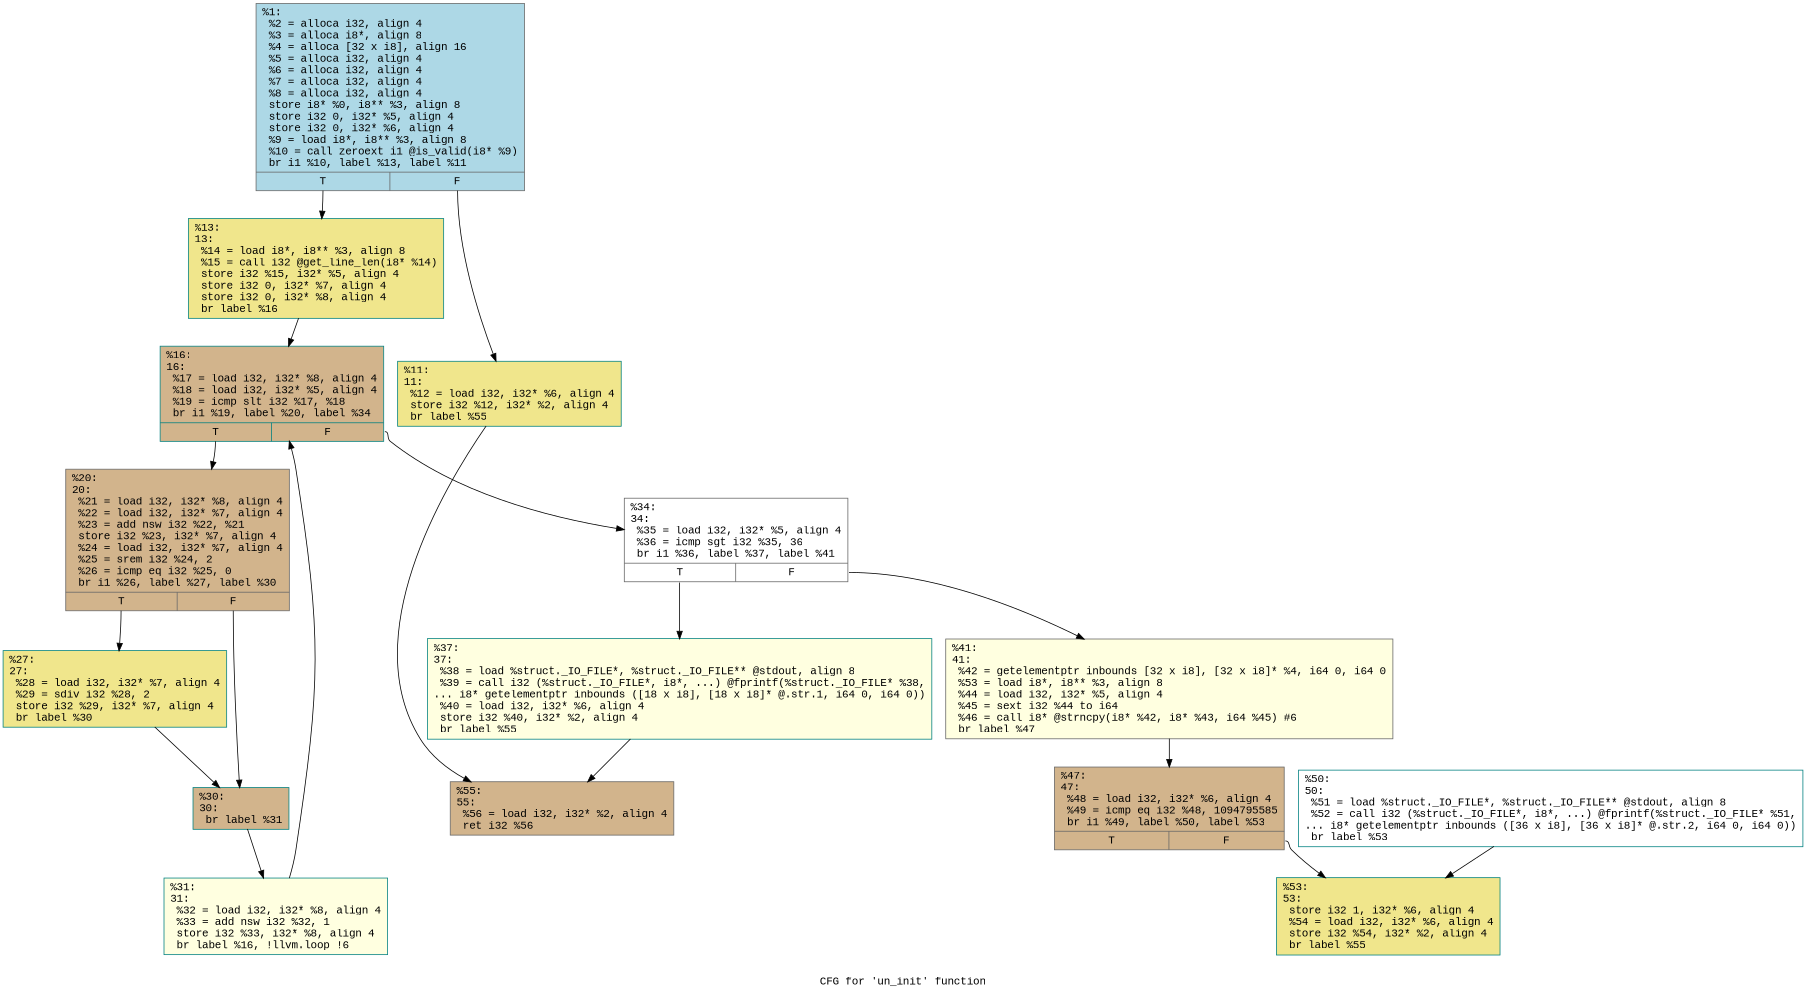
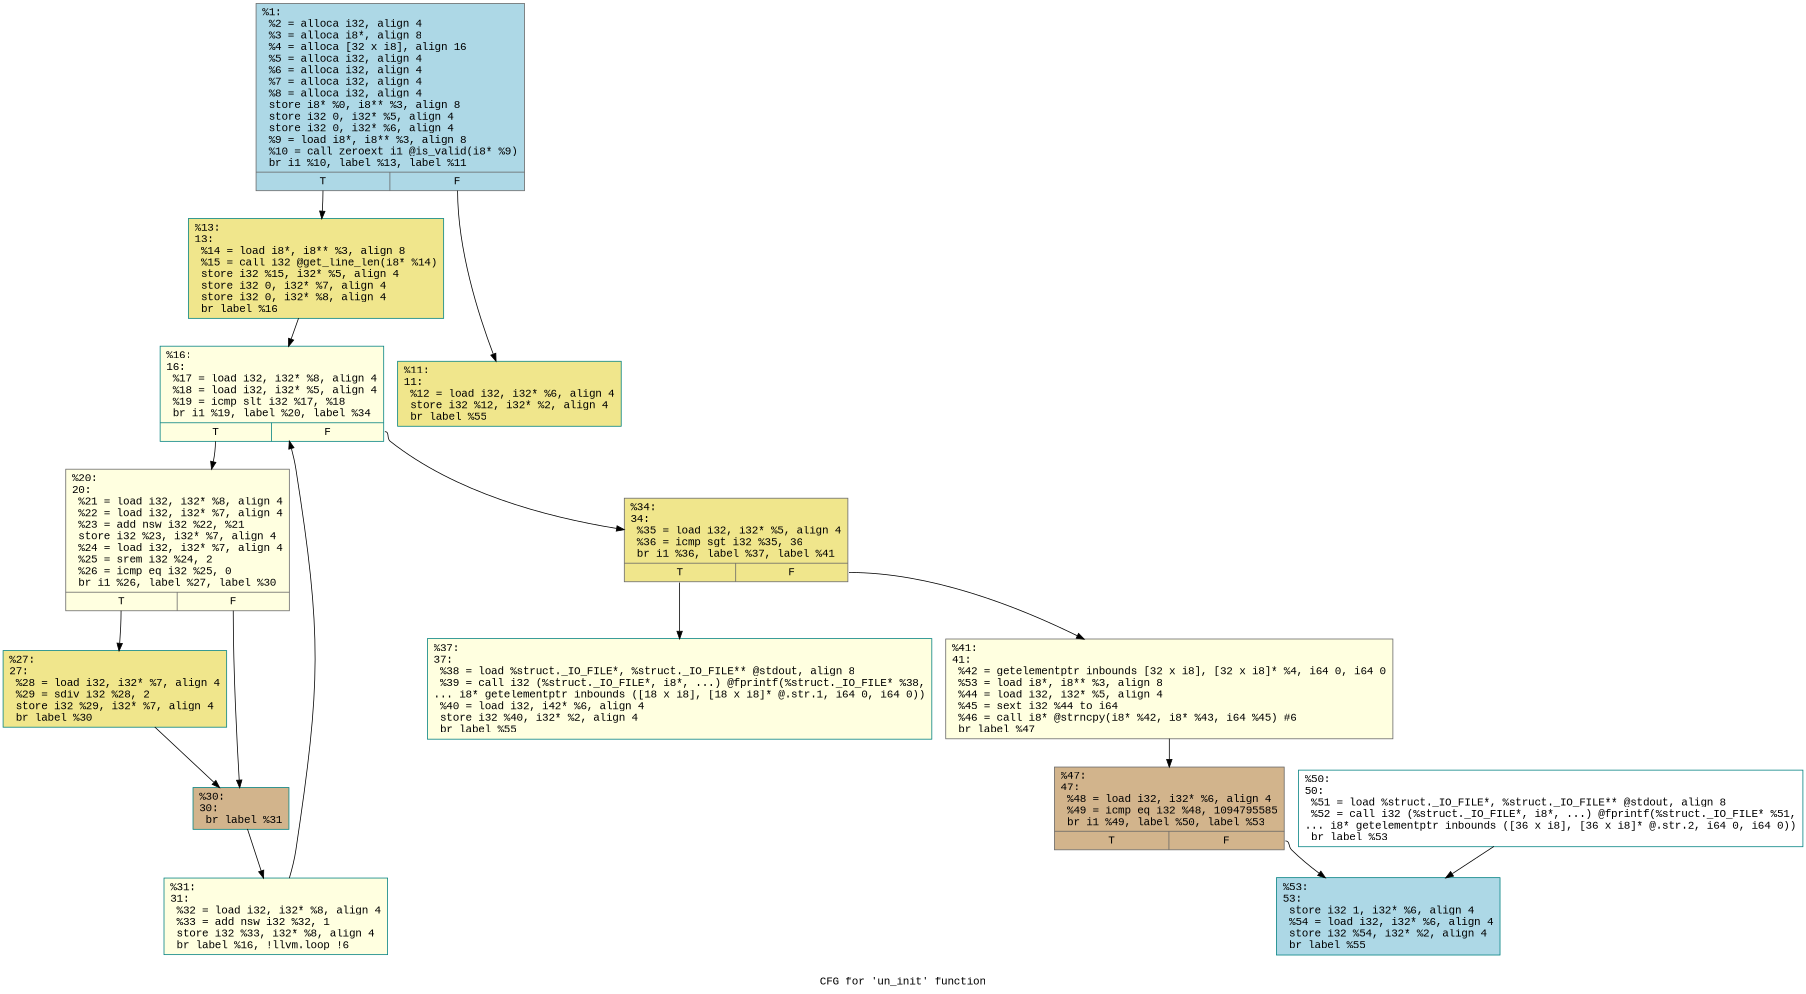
(272, 394) -> (272, 394)
(178, 540) -> (178, 540)
(736, 540) -> (736, 540)
(539, 706) -> (539, 706)
(562, 808) -> none
(1388, 916) -> (1388, 916)
